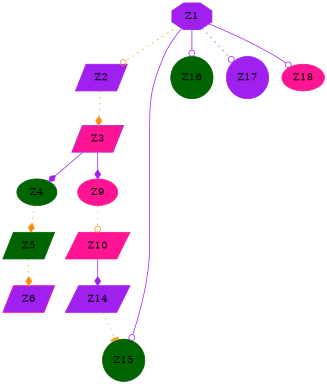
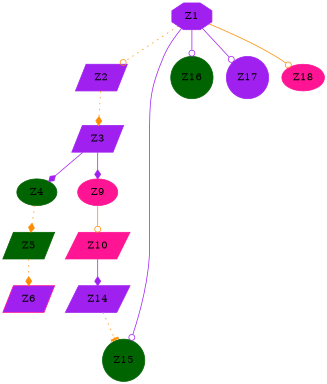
(248, 42) -> (248, 42)
(216, 43) -> (216, 43)
(98, 139) -> (98, 139)
(98, 216) -> (98, 216)
